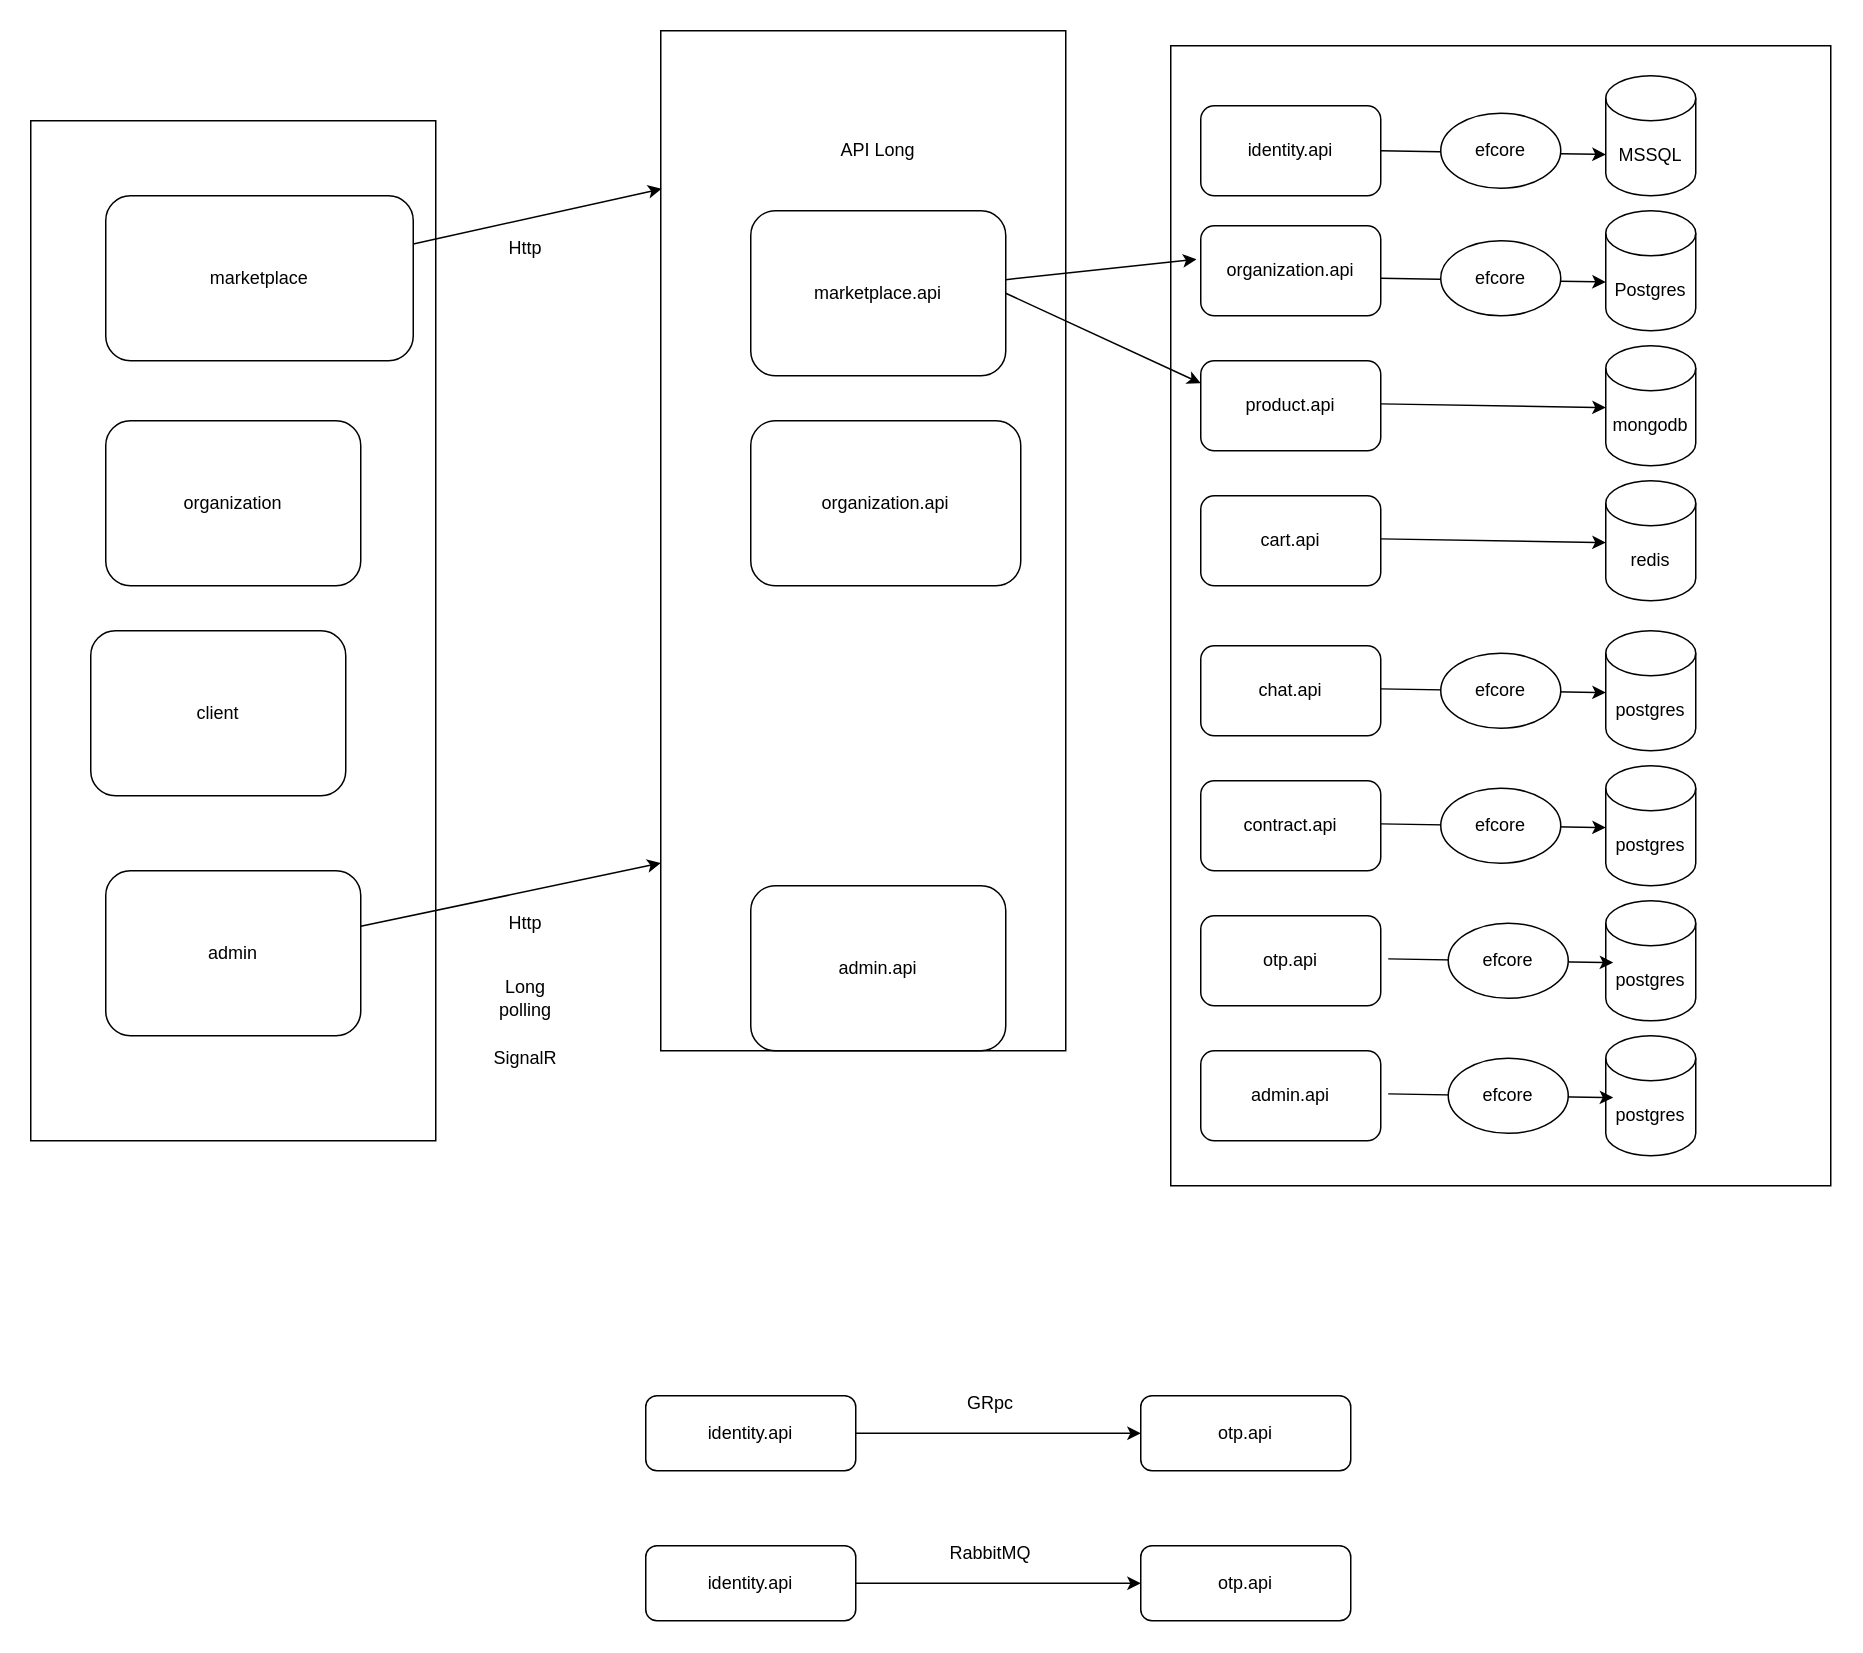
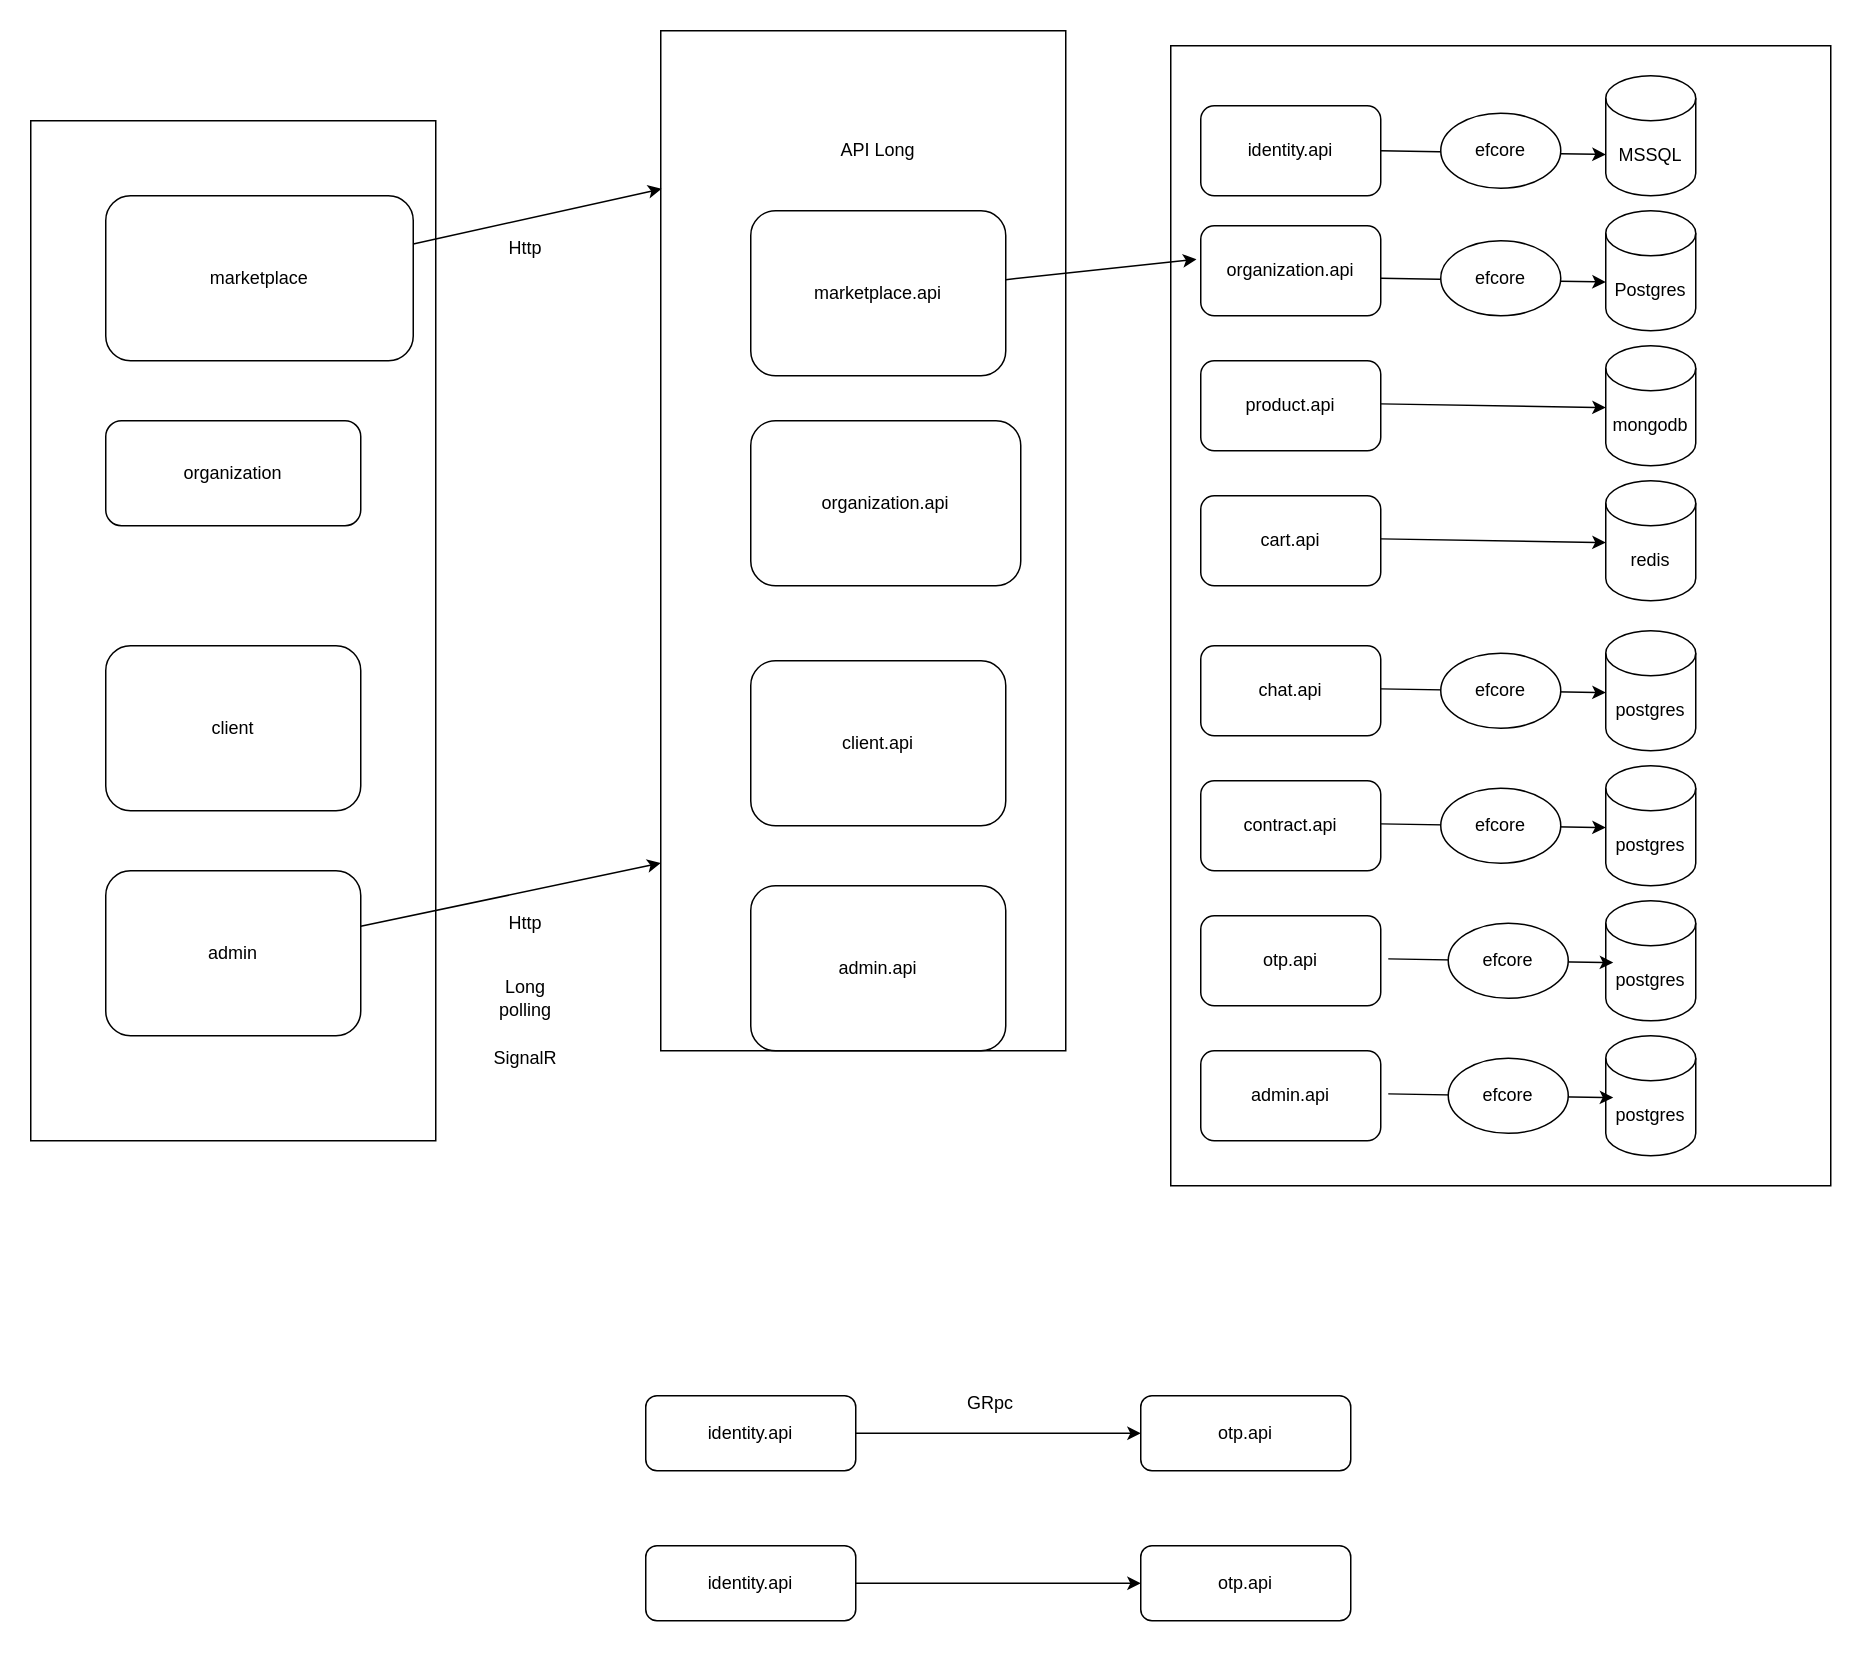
(1098, 336) -> none
(233, 503) -> (233, 473)
(218, 713) -> (233, 728)
none -> (878, 743)
(991, 1553) -> none
